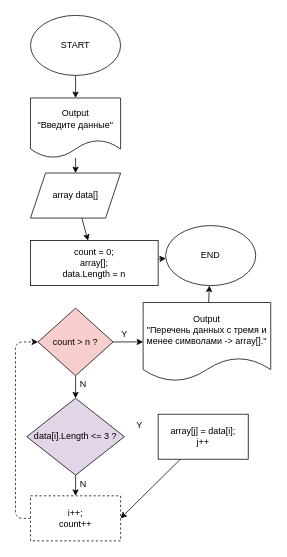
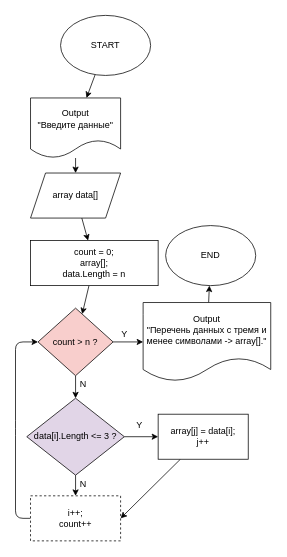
(75, 45) -> (105, 45)
(159, 259) -> (86, 297)
(15, 428) -> (15, 428)
none -> (139, 436)
